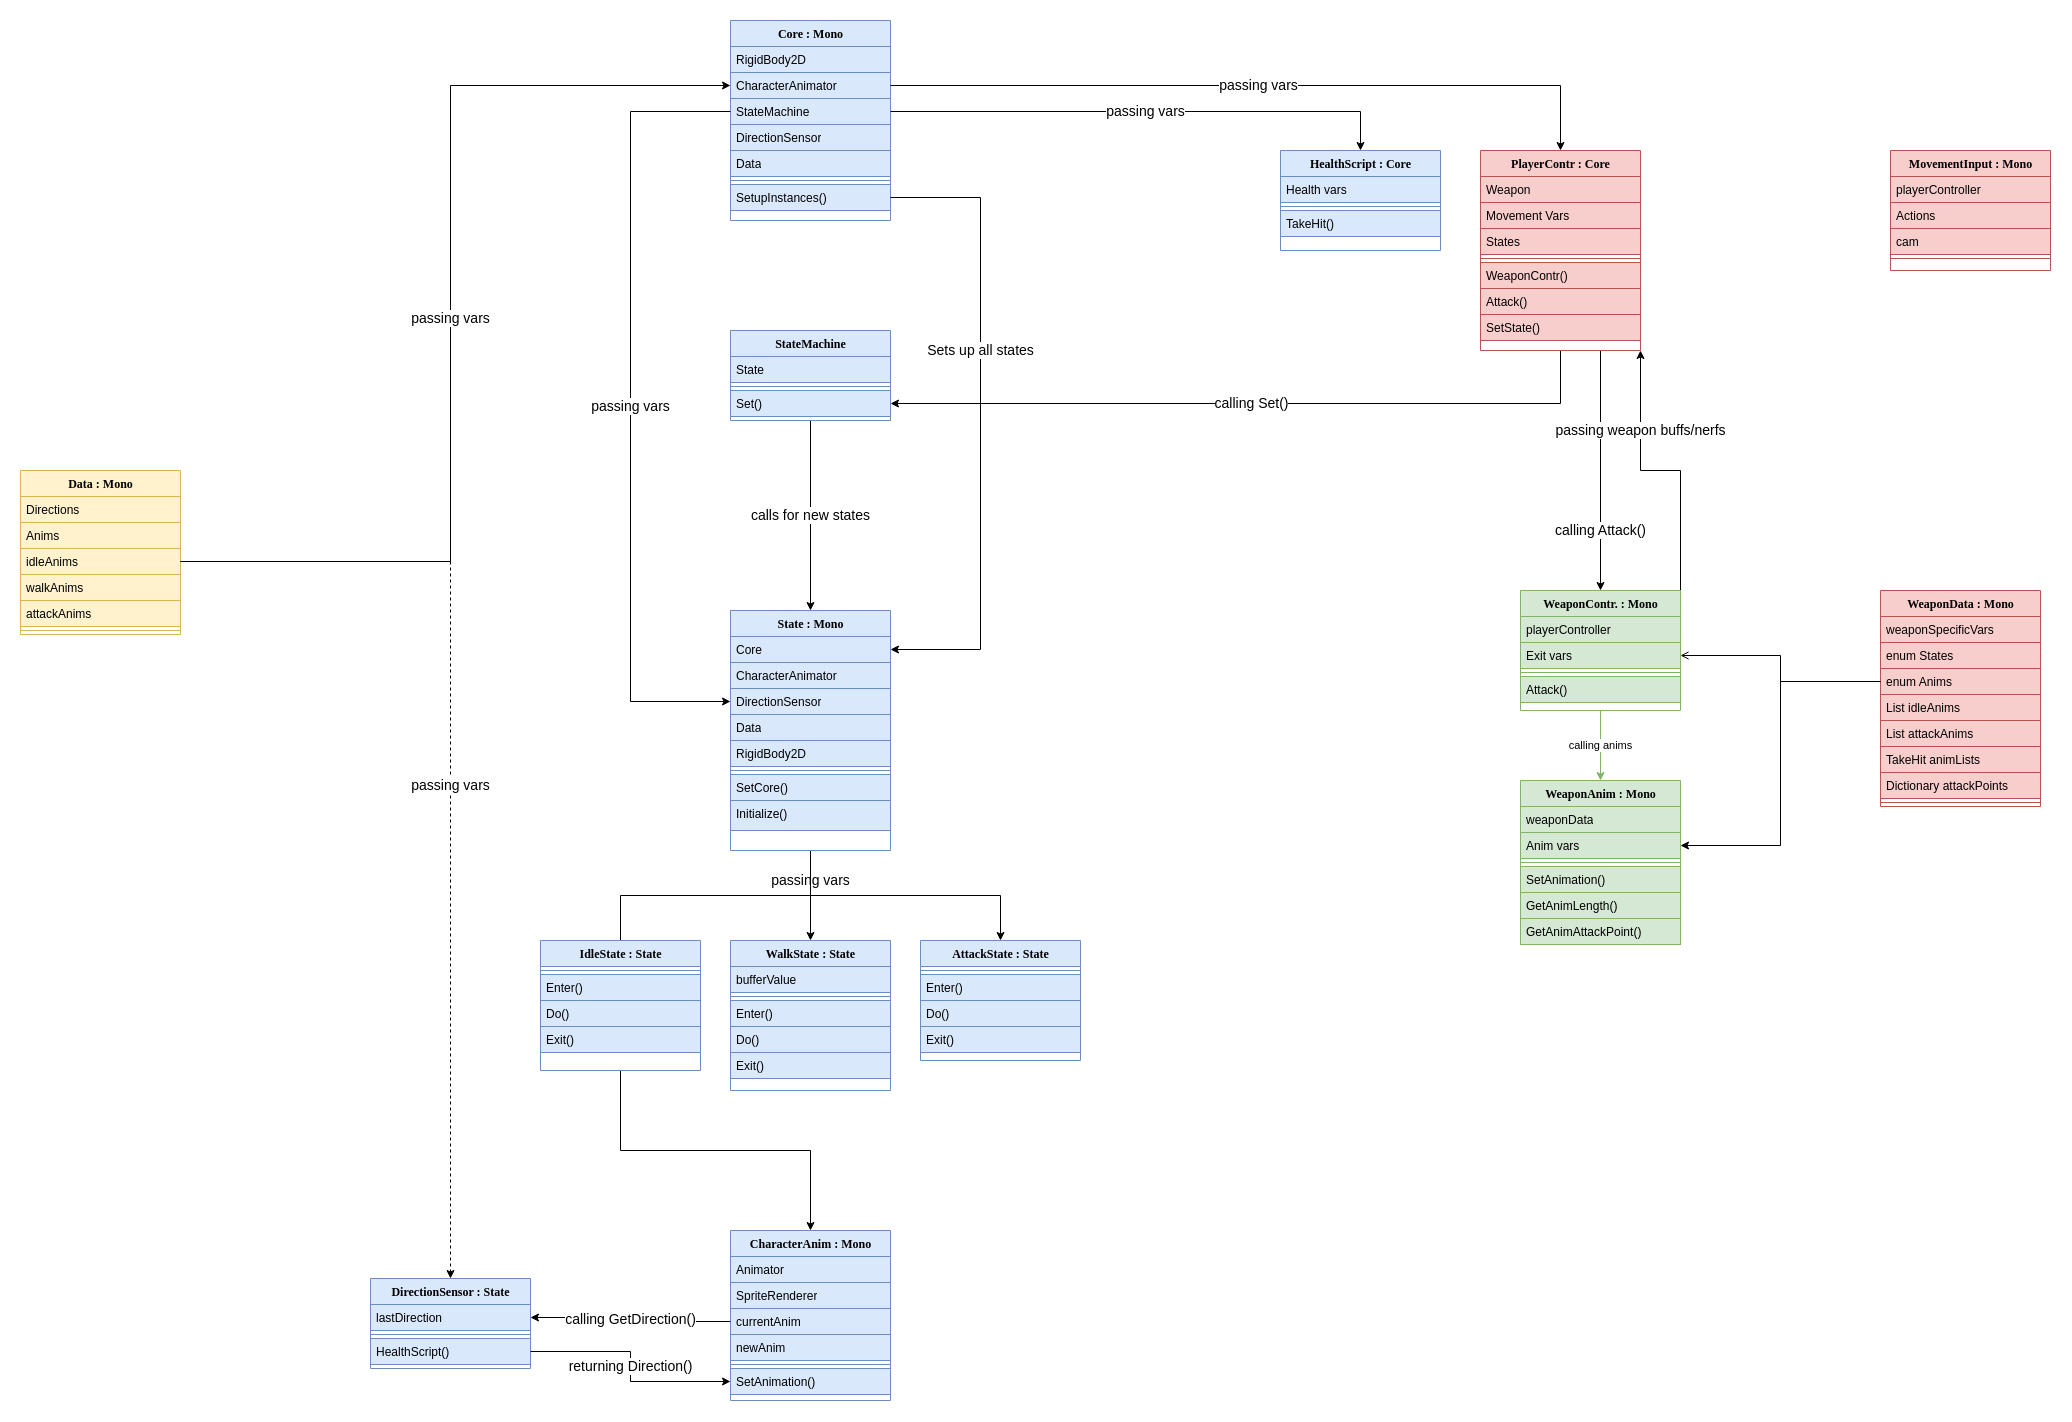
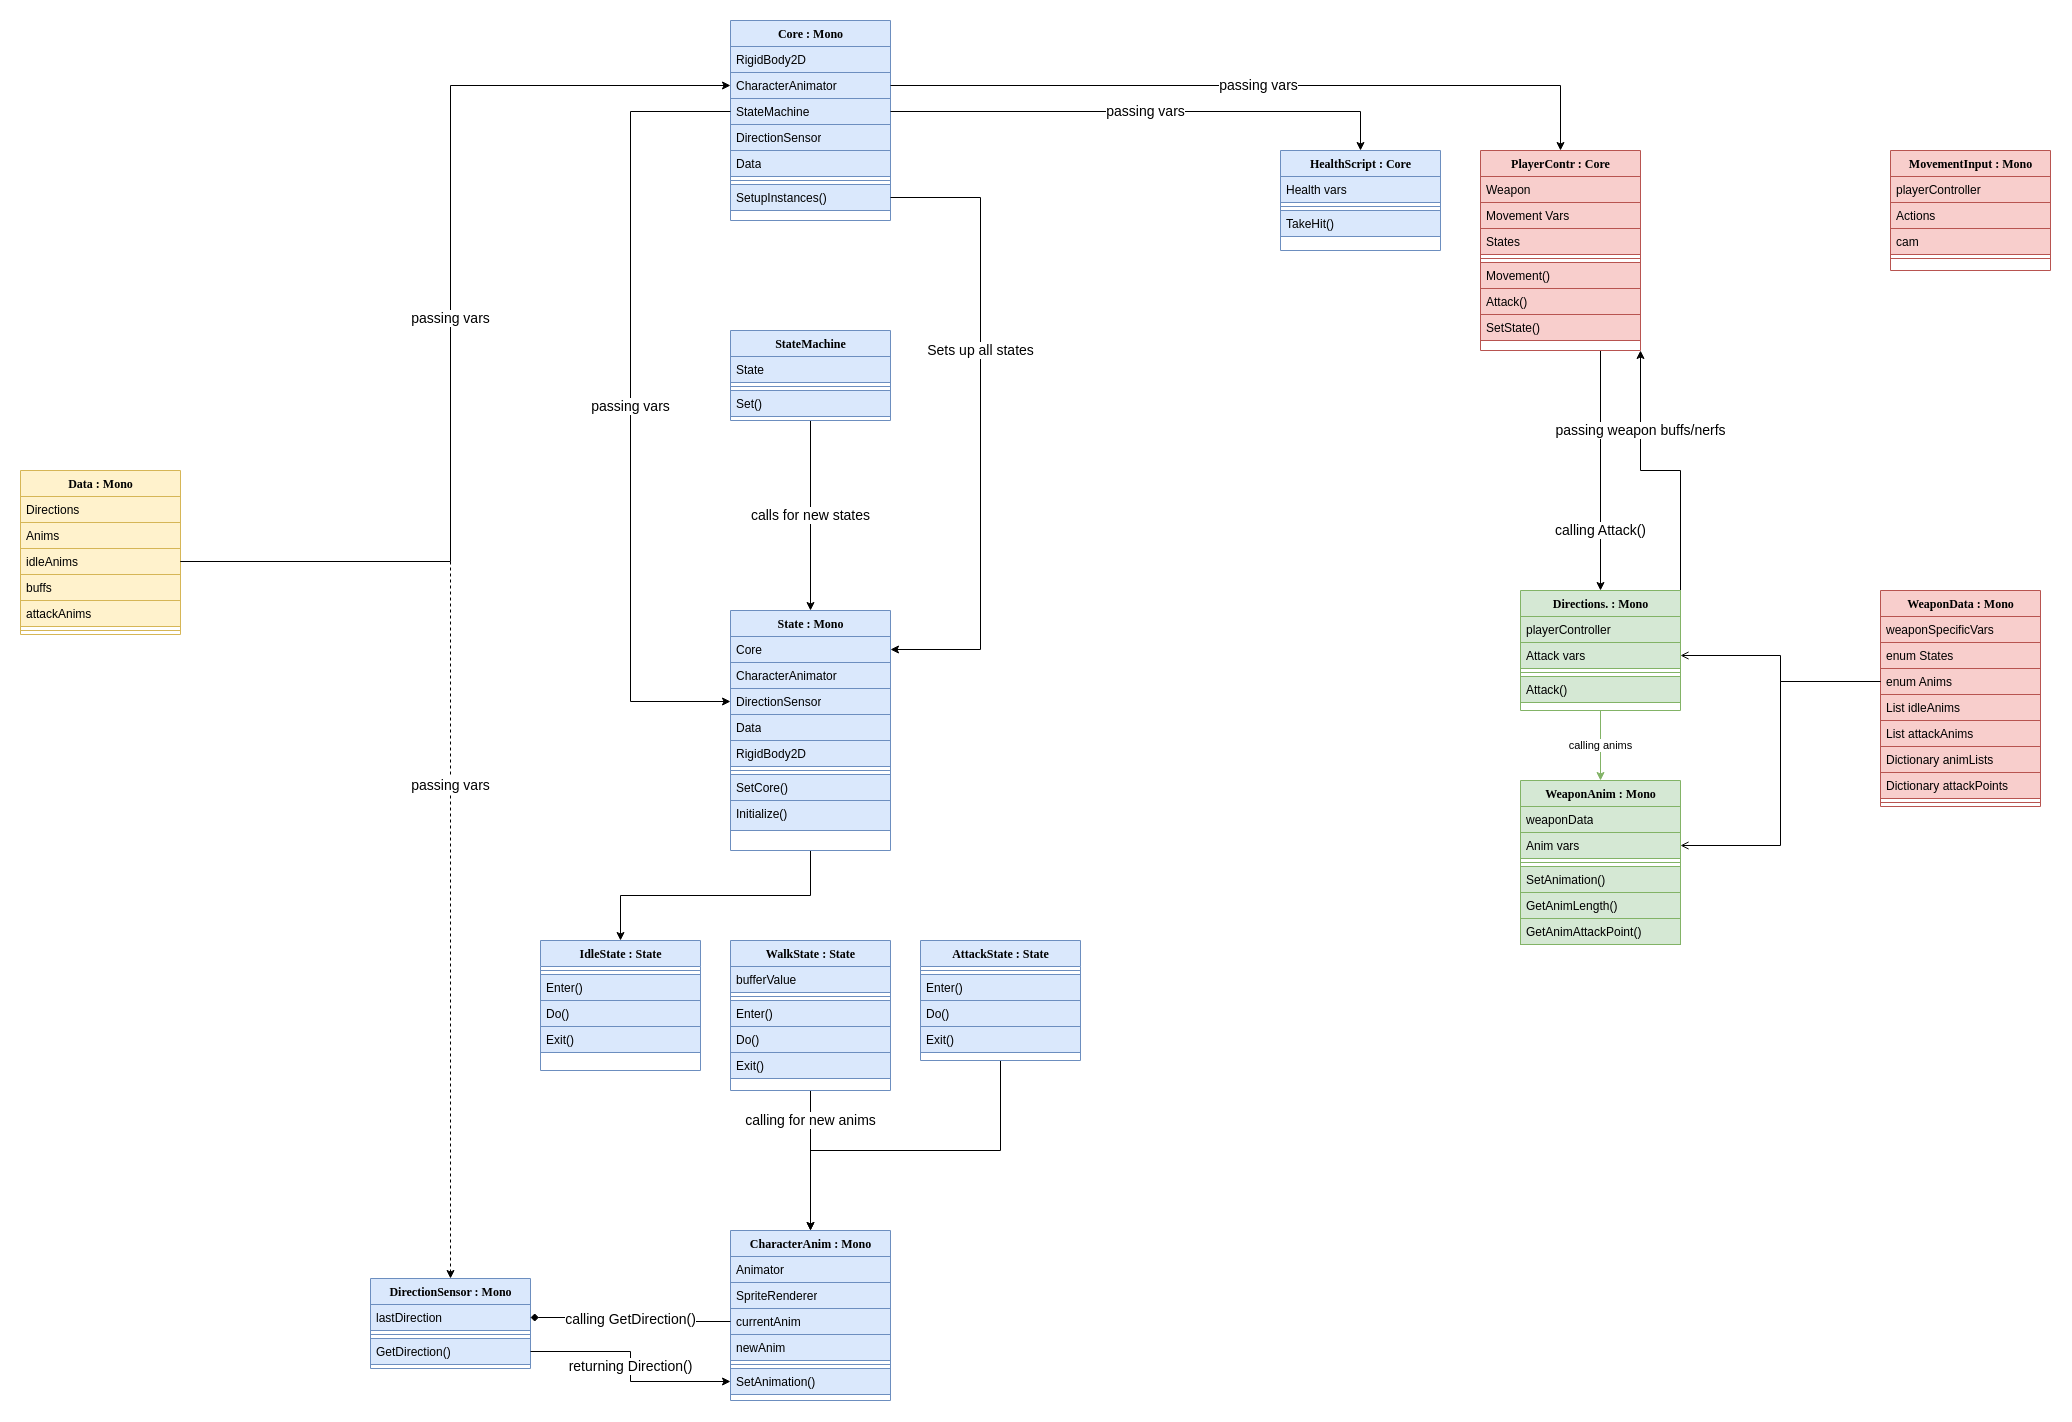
(1530, 277) -> (1520, 277)
(1254, 404) -> none
(54, 589) -> (43, 589)
(1601, 605) -> (1601, 605)
(1554, 657) -> (1562, 657)
(1937, 761) -> (1946, 761)
(1689, 846) -> (1687, 846)
(925, 896) -> none
(811, 915) -> none
(621, 935) -> (621, 932)
none -> (811, 1119)
(675, 1151) -> none
none -> (952, 1151)
(451, 1293) -> (451, 1293)
(539, 1318) -> (539, 1318)
(420, 1353) -> (420, 1353)
